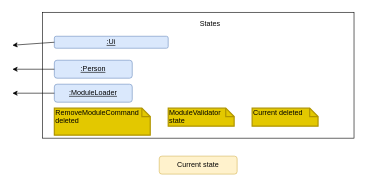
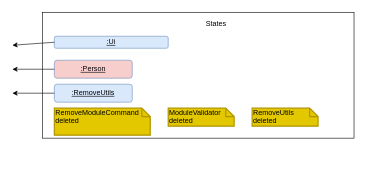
(210, 24) -> (216, 24)
(93, 69) -> (93, 69)
(93, 93) -> (93, 93)
(282, 113) -> (286, 118)
(197, 118) -> (197, 118)
(198, 165) -> none
